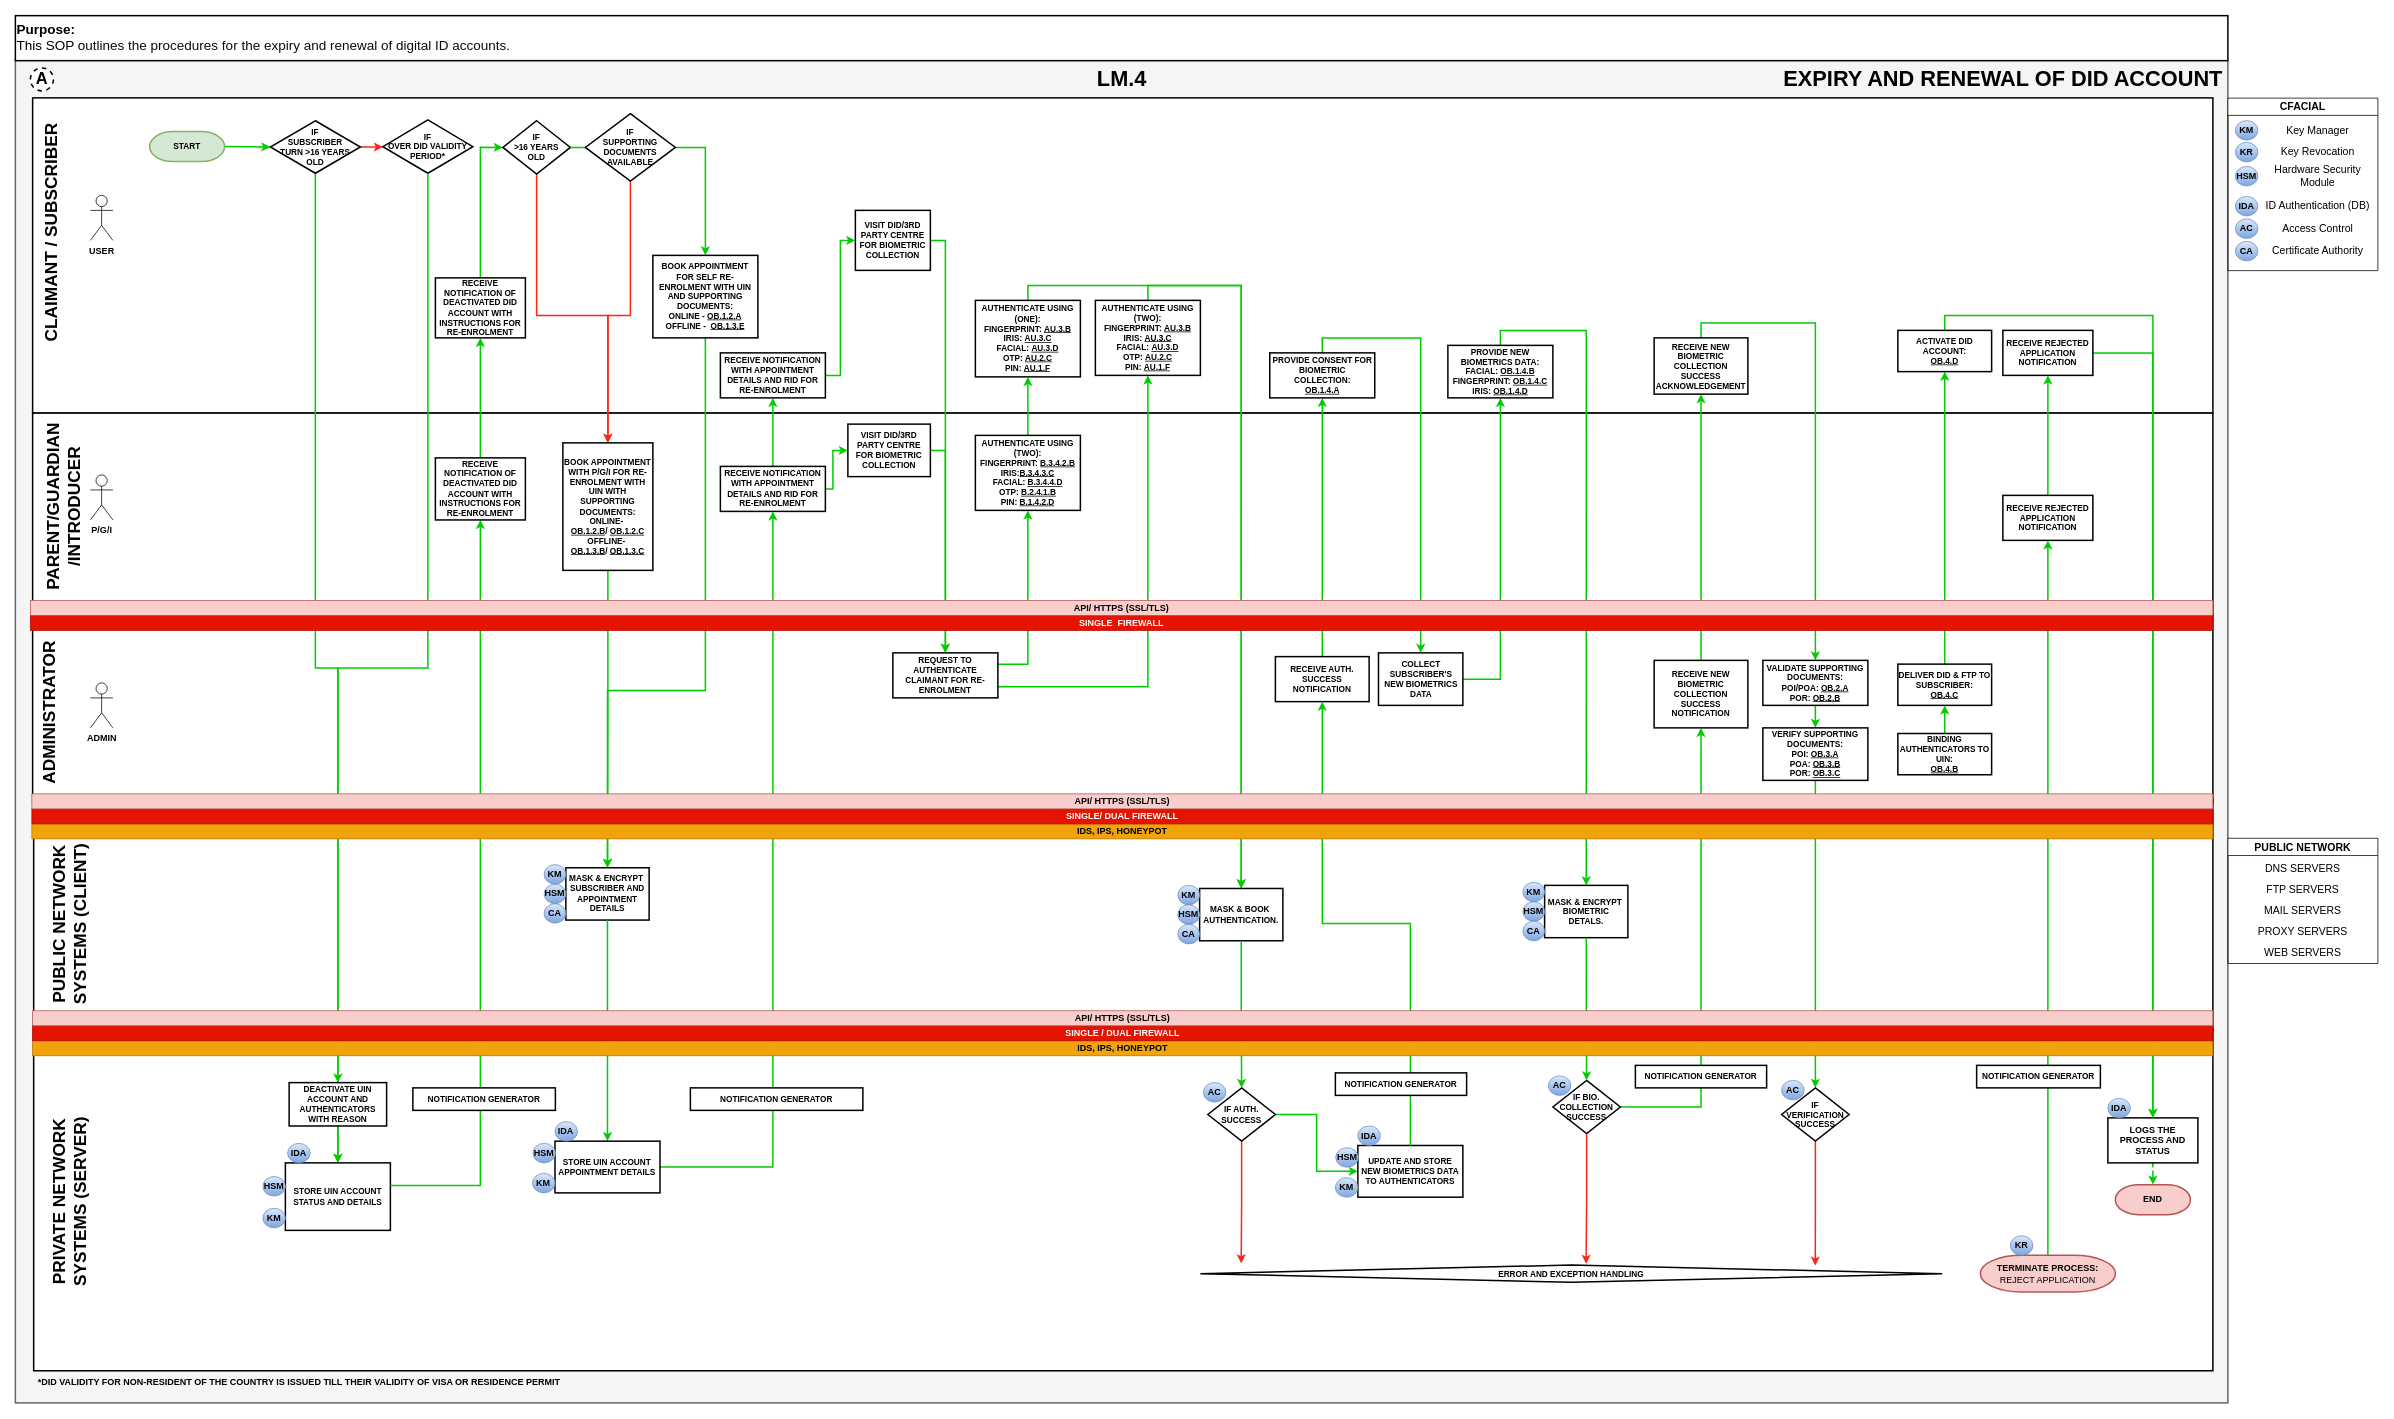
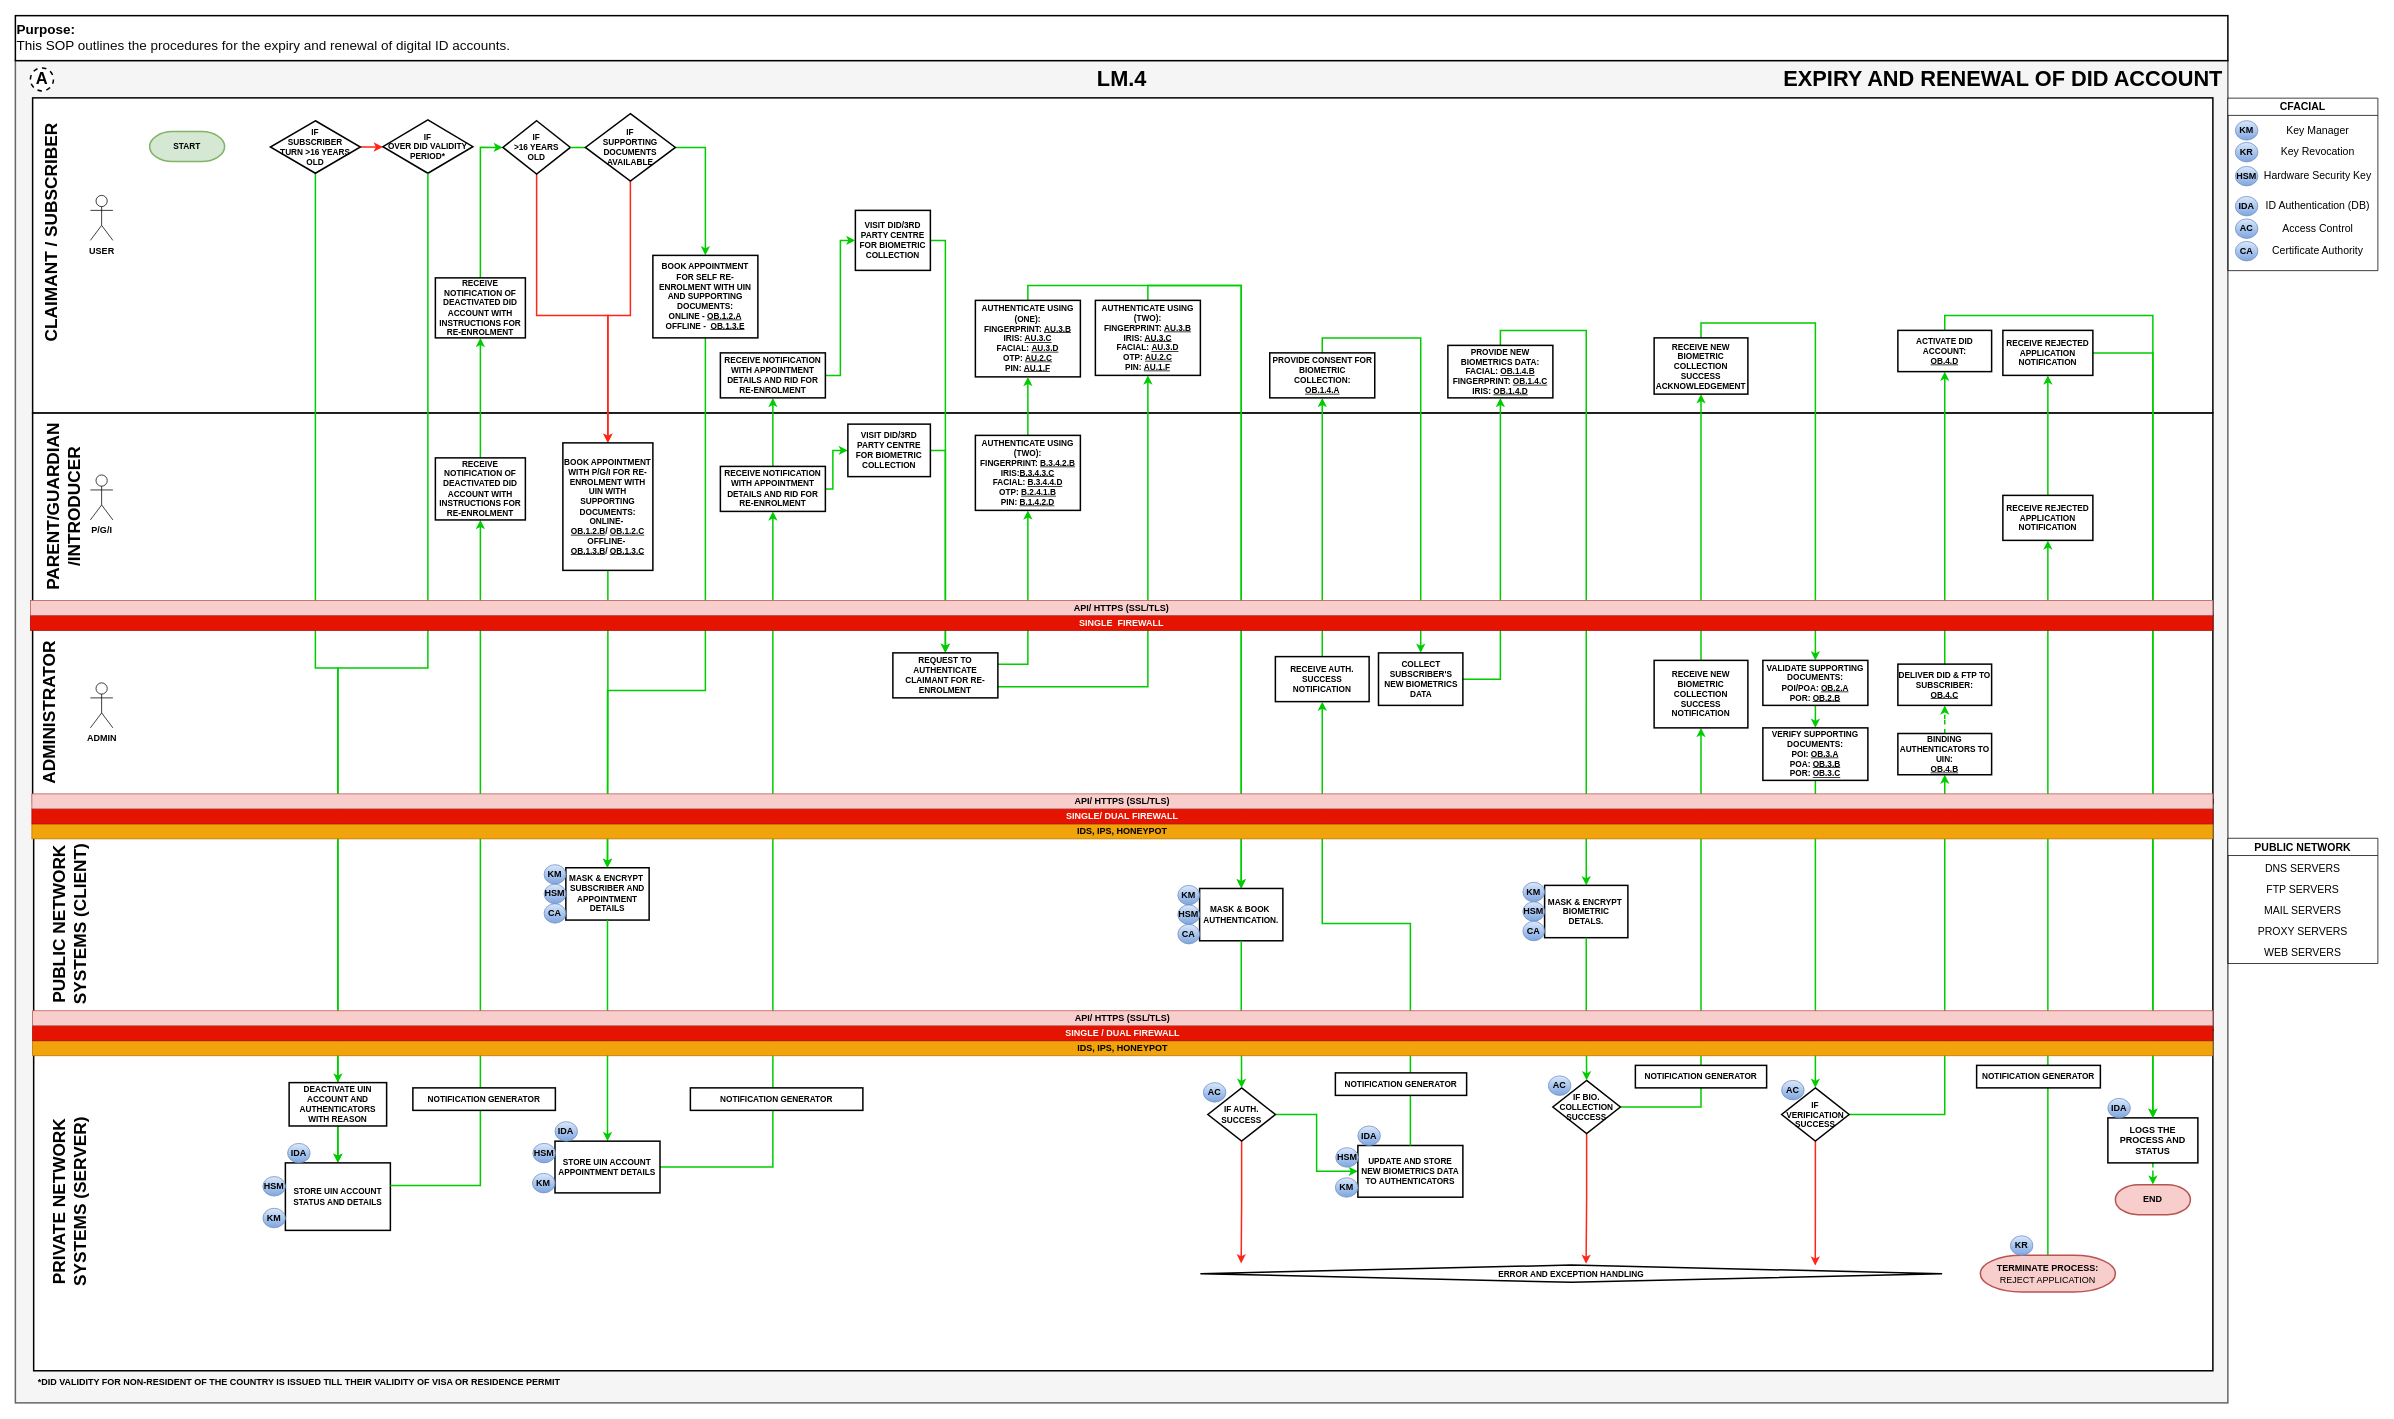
(244, 147) -> none
(2318, 176) -> (2318, 176)
(1945, 721) -> (1945, 721)
none -> (1945, 924)
